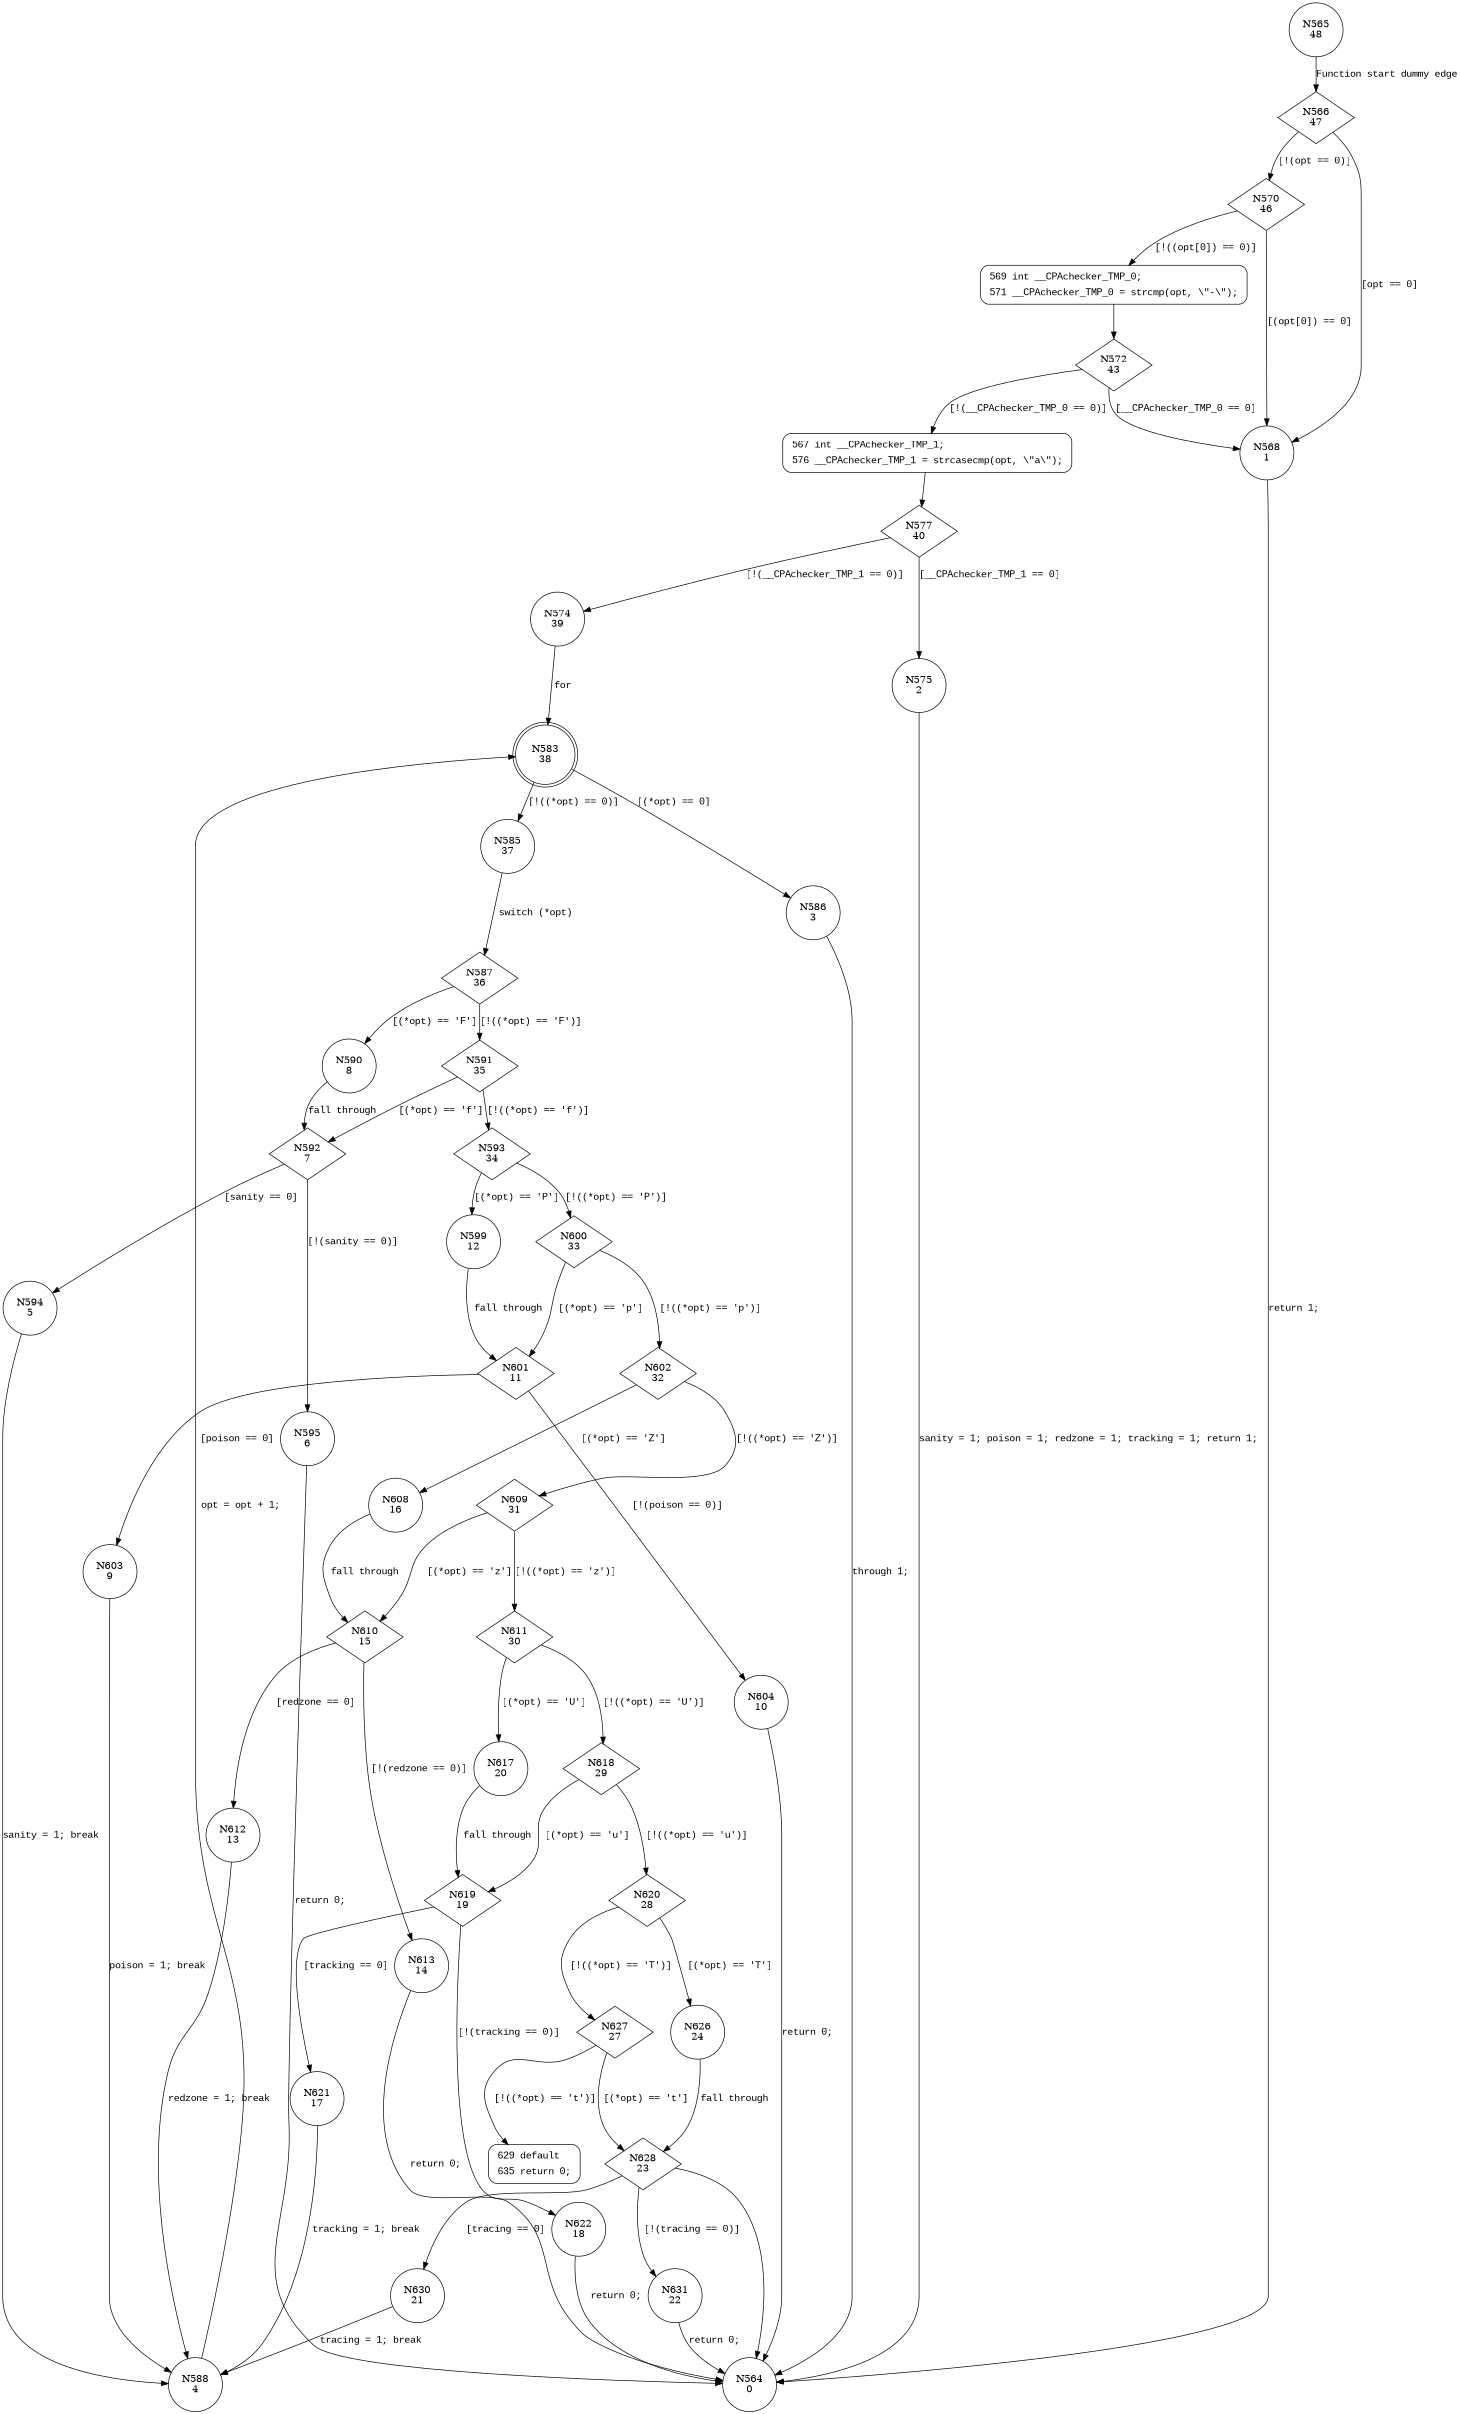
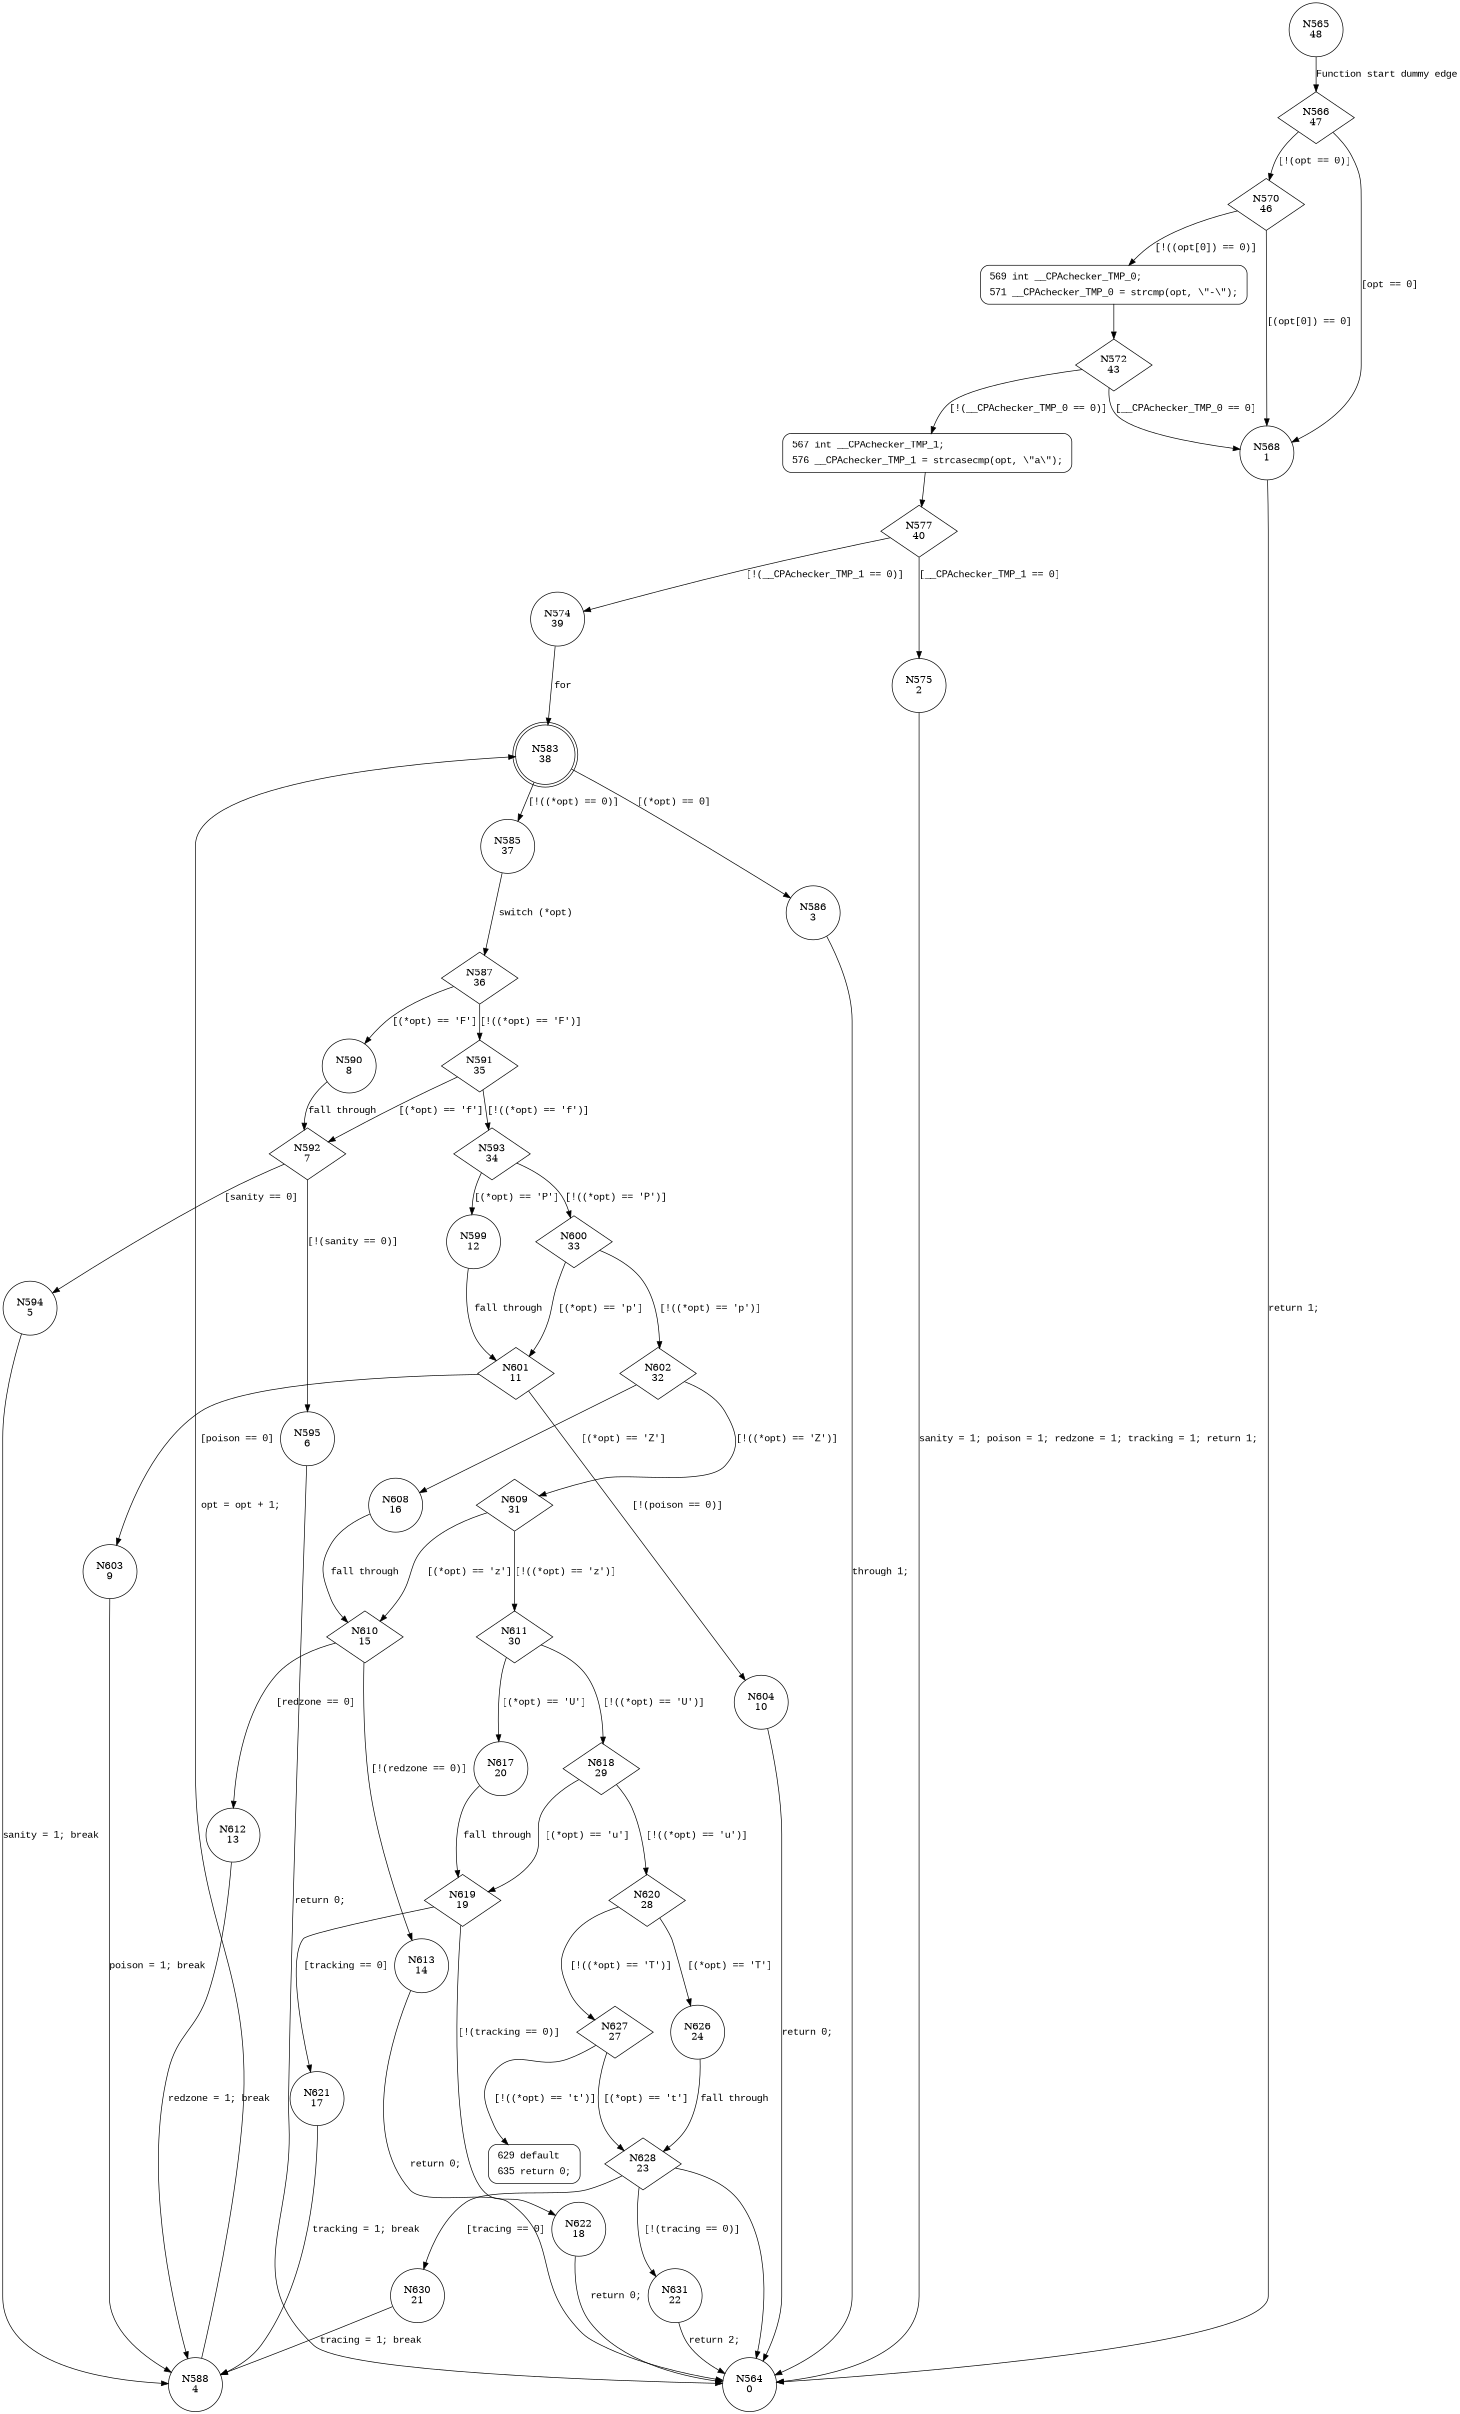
(714, 2340) -> (714, 2340)
